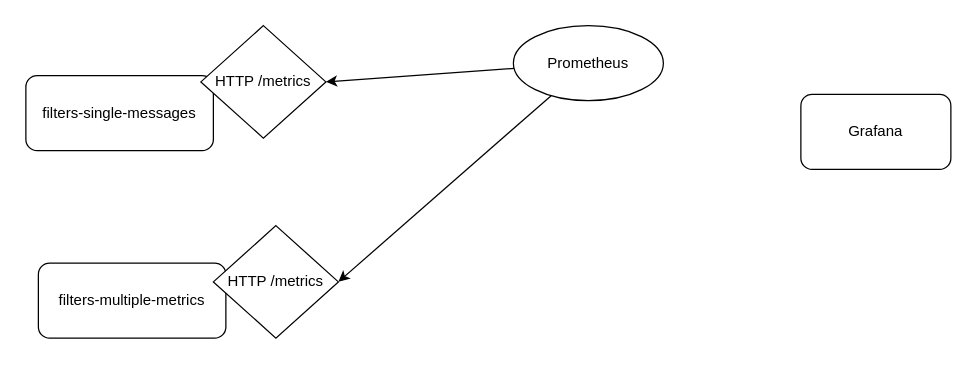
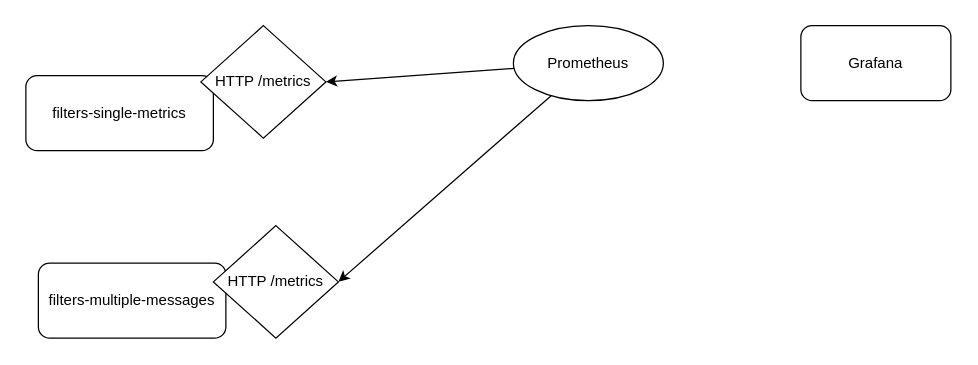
(119, 113) -> (119, 113)
(876, 132) -> (876, 63)
(132, 301) -> (132, 301)
